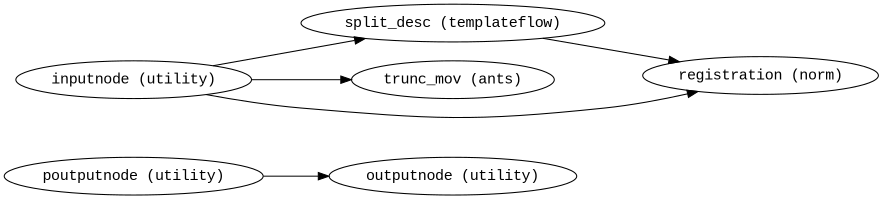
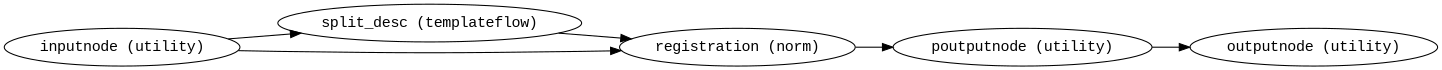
none -> (869, 47)
(453, 80) -> none
